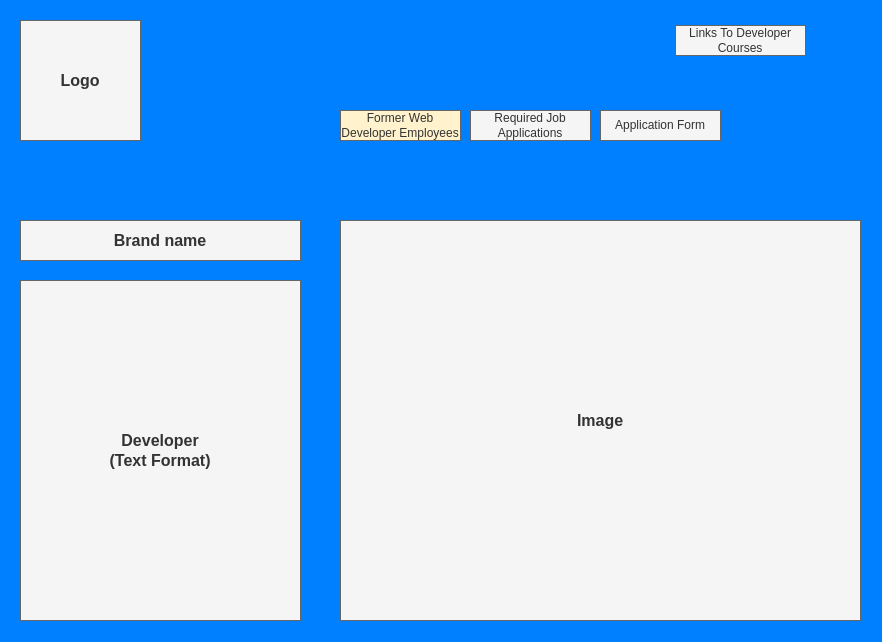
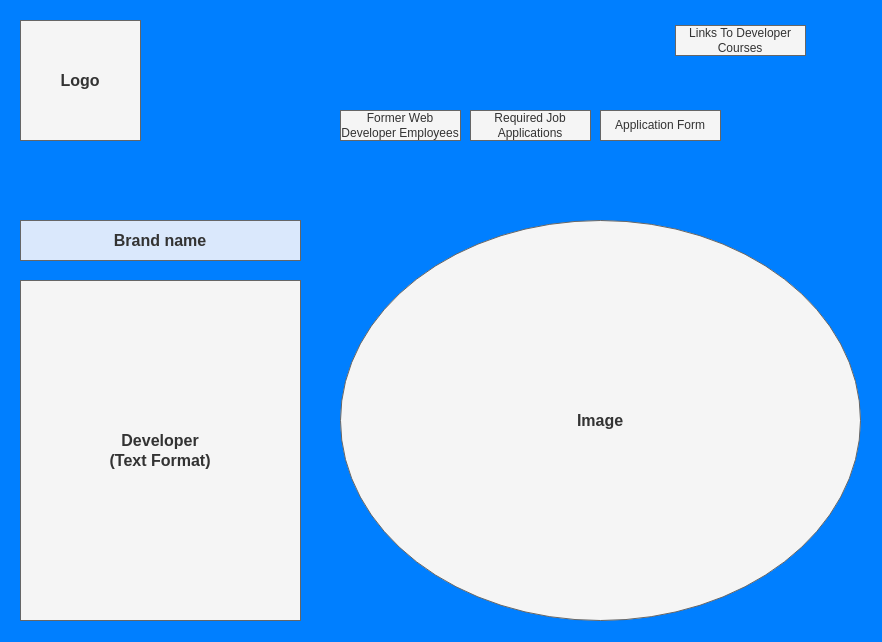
(401, 126) -> (401, 126)
(161, 241) -> (161, 241)
(601, 421) -> (601, 421)
